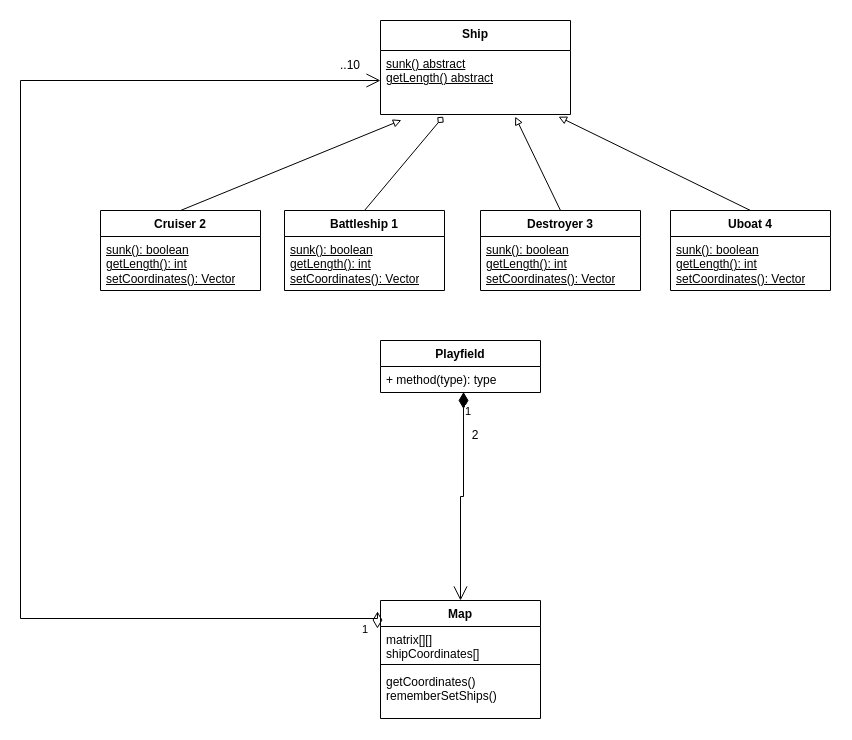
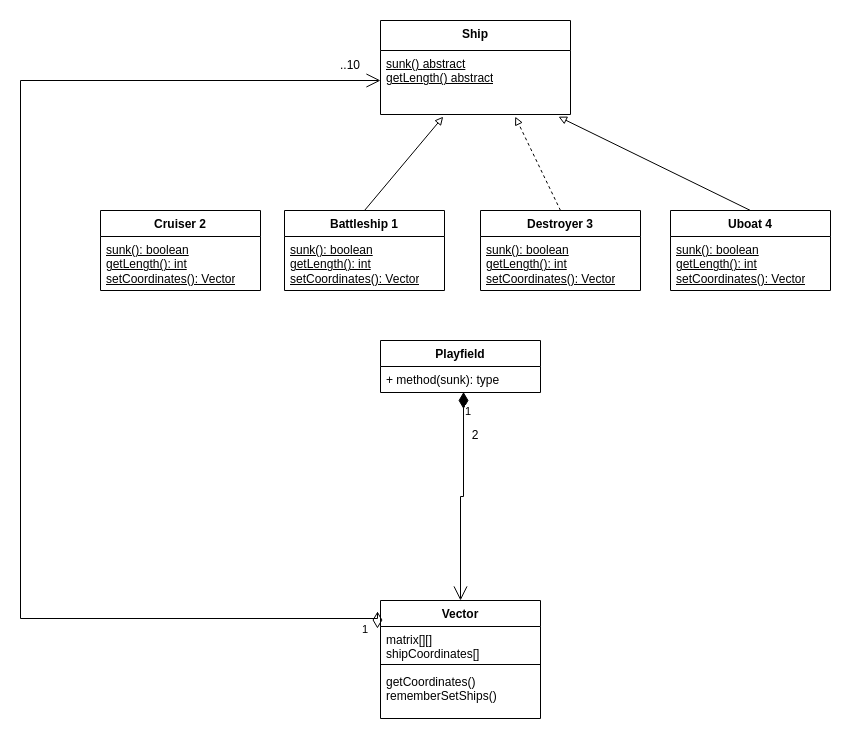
(437, 124) -> (437, 124)
(539, 166) -> (539, 166)
(287, 167) -> none
(449, 381) -> (449, 381)
(461, 615) -> (461, 615)
